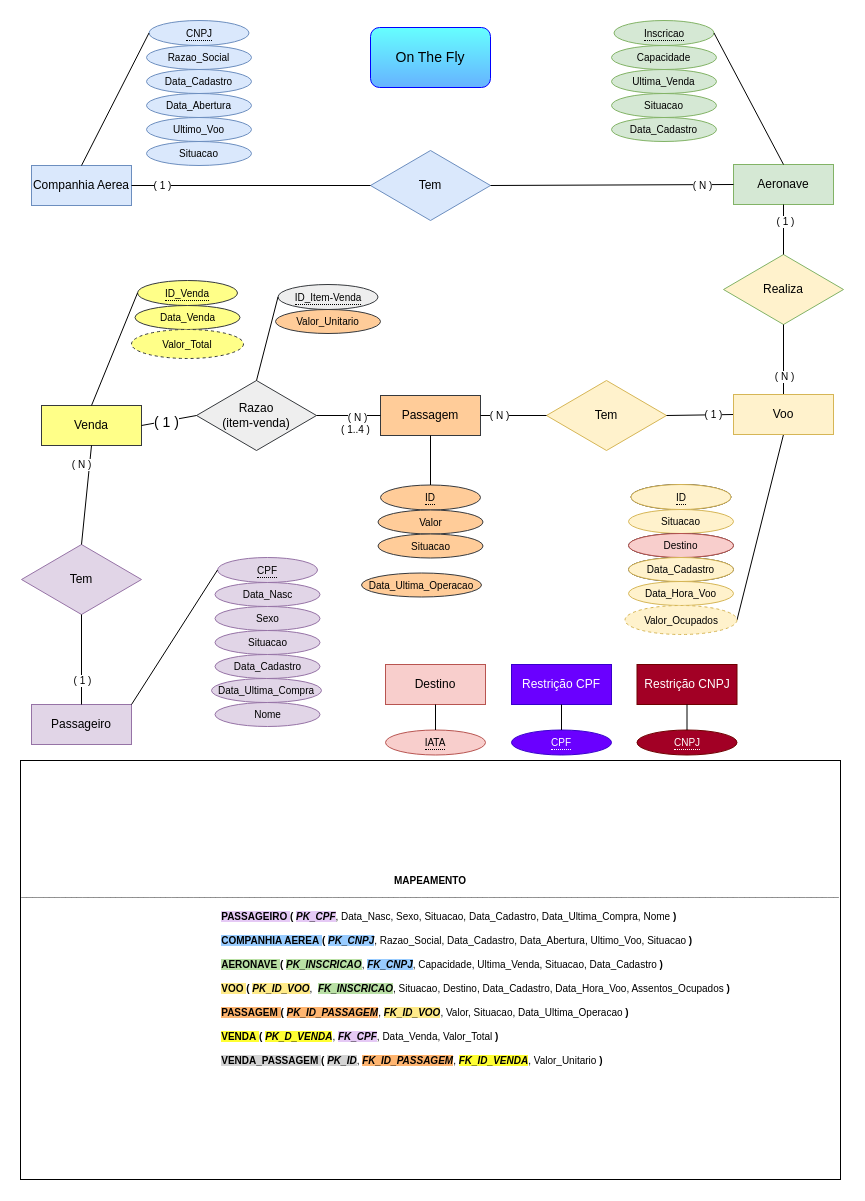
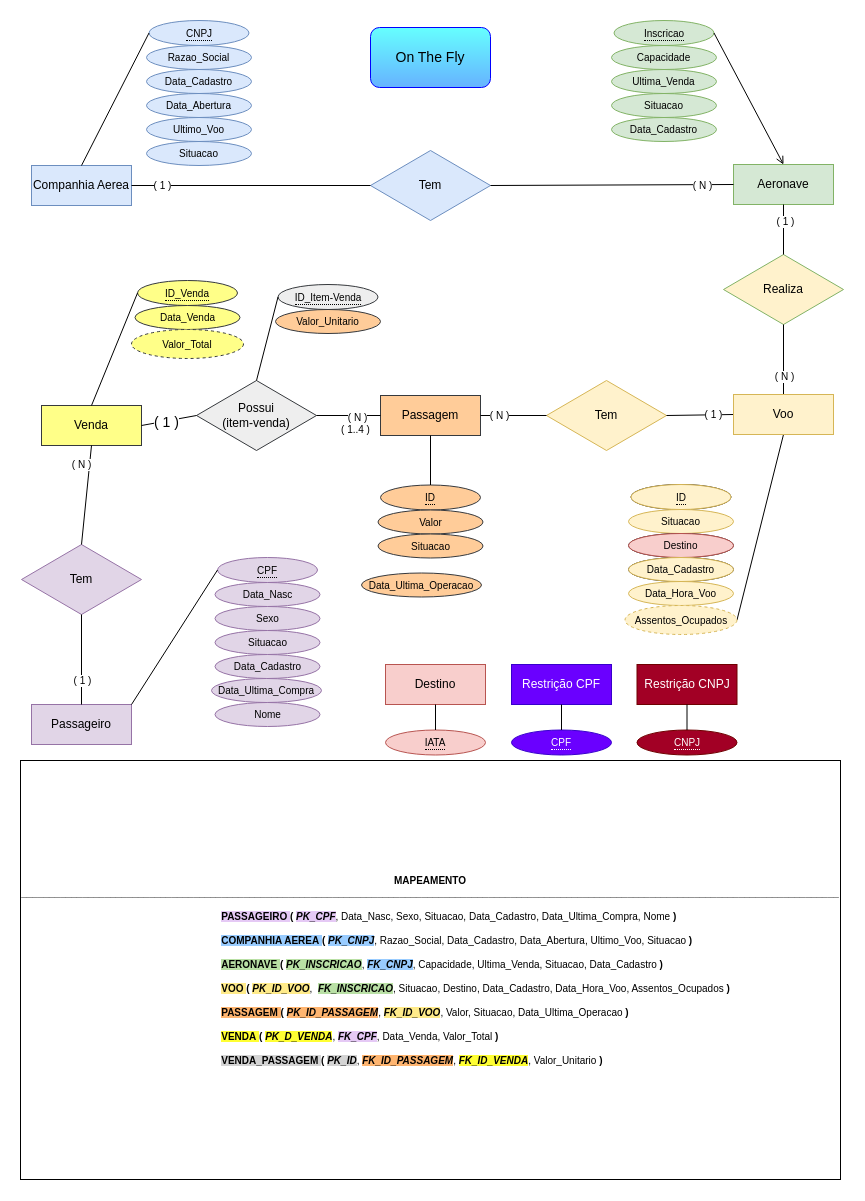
(781, 160) -> (781, 160)
(257, 416) -> (257, 416)
(682, 621) -> (682, 621)
